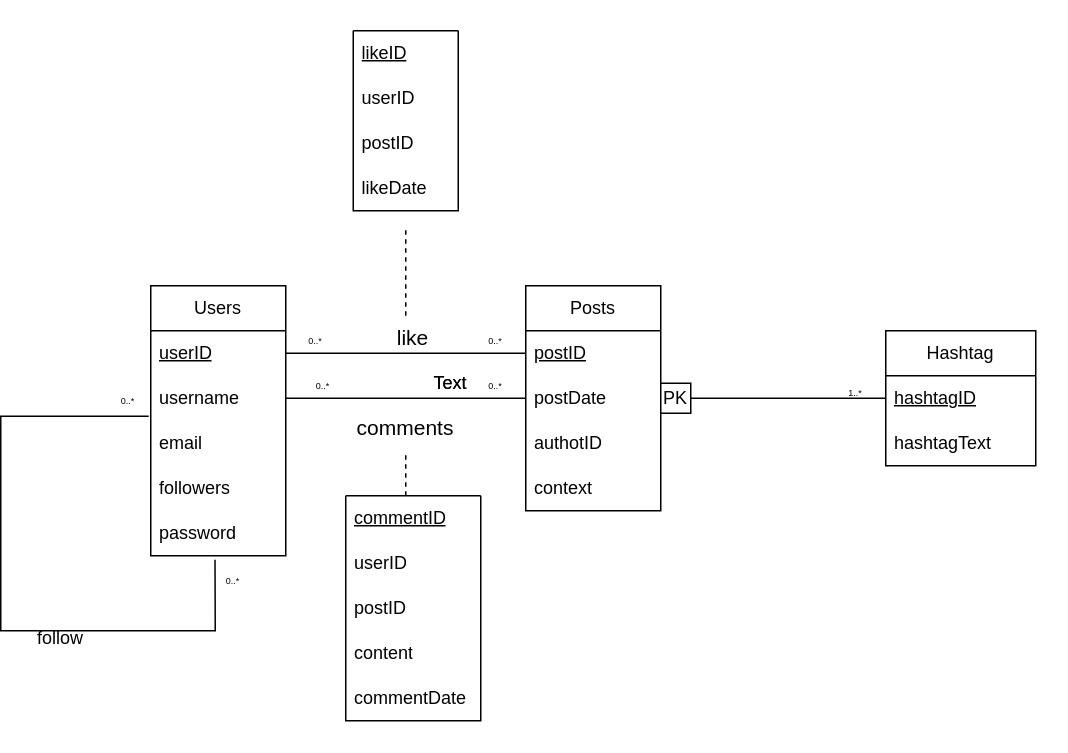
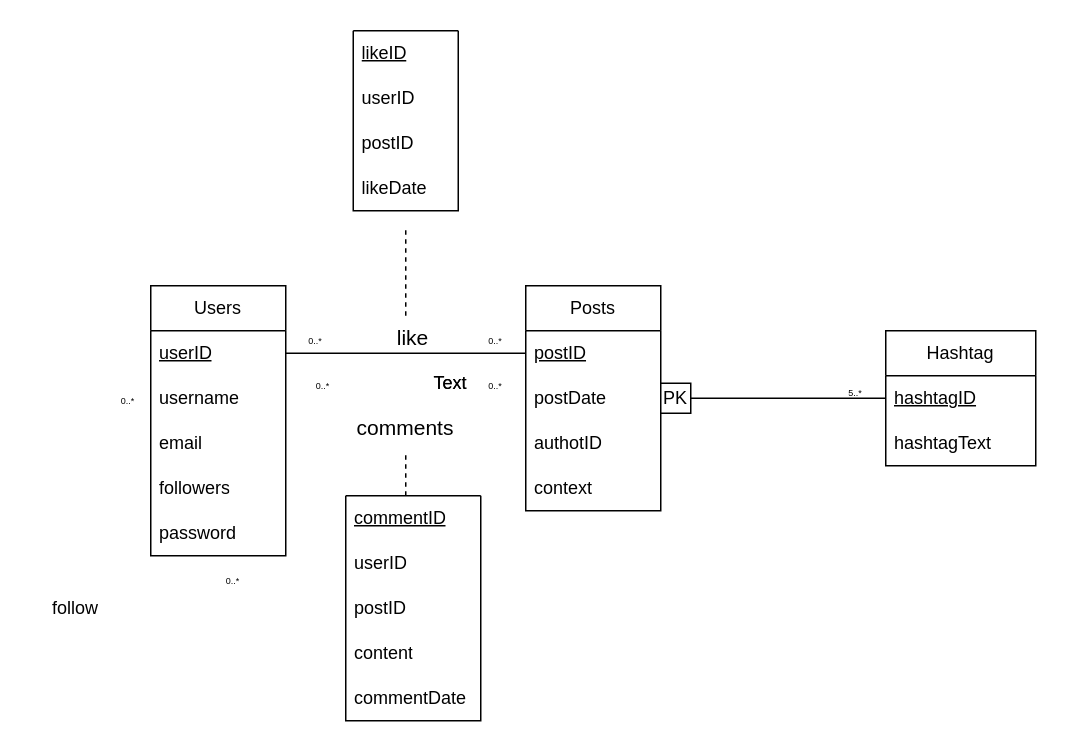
(856, 391) -> (856, 391)
(405, 398) -> none
(1, 593) -> none
(61, 638) -> (76, 608)
